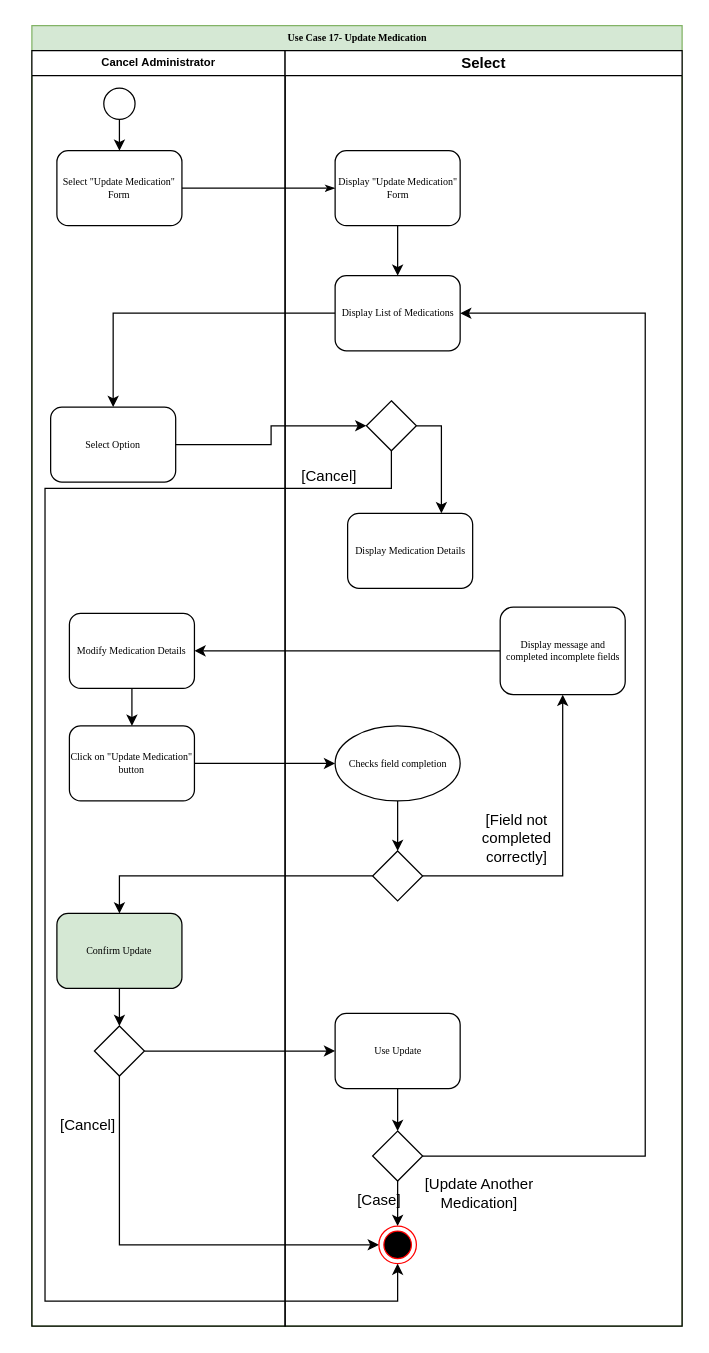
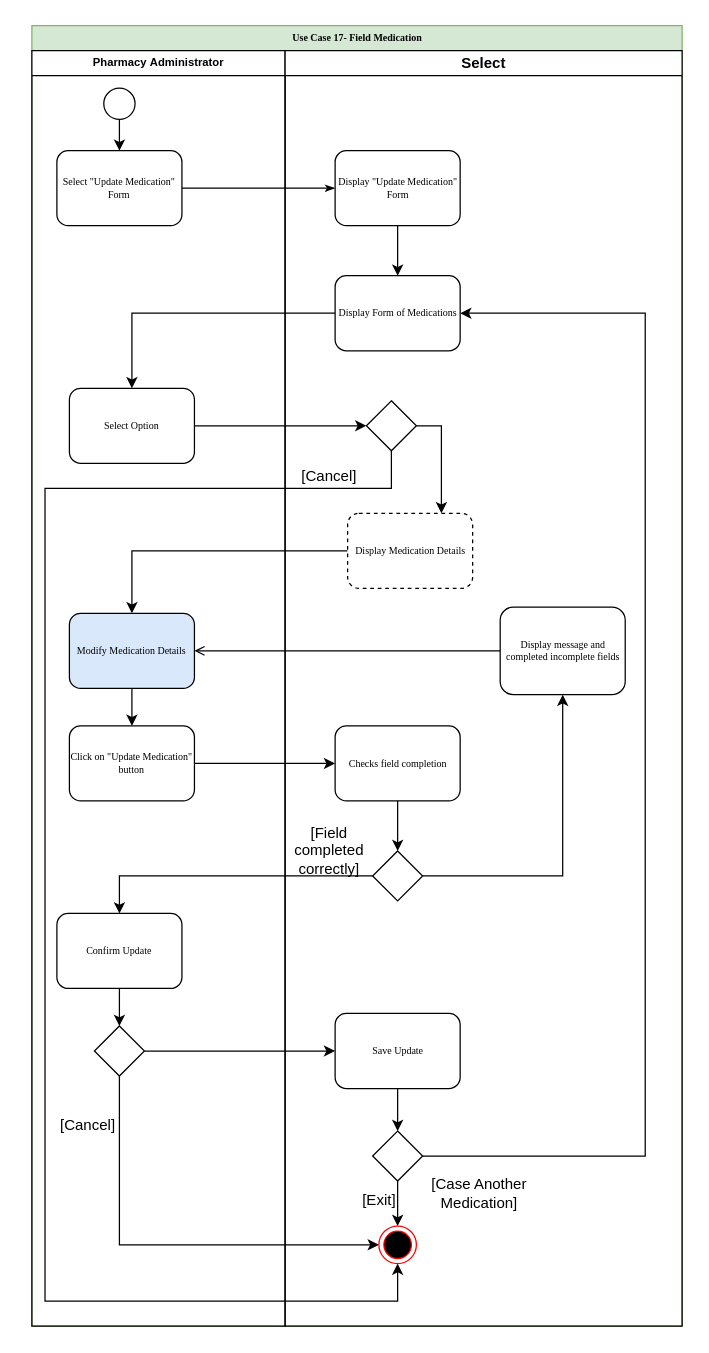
(358, 38) -> (358, 38)
(159, 63) -> (159, 63)
(398, 313) -> (398, 313)
(113, 444) -> (132, 426)
none -> (213, 551)
(410, 551) -> (410, 551)
(132, 651) -> (132, 651)
(204, 651) -> (202, 651)
(398, 763) -> (398, 763)
(516, 838) -> none
none -> (329, 851)
(119, 951) -> (119, 951)
(398, 1051) -> (398, 1051)
(479, 1193) -> (479, 1193)
(379, 1201) -> (379, 1201)
